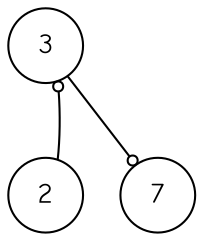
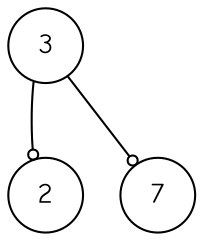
(60, 126) -> (32, 115)
